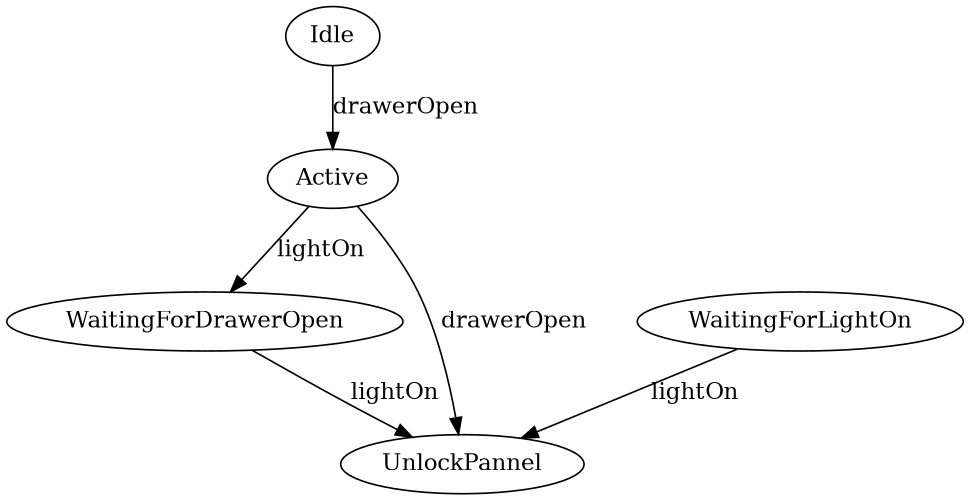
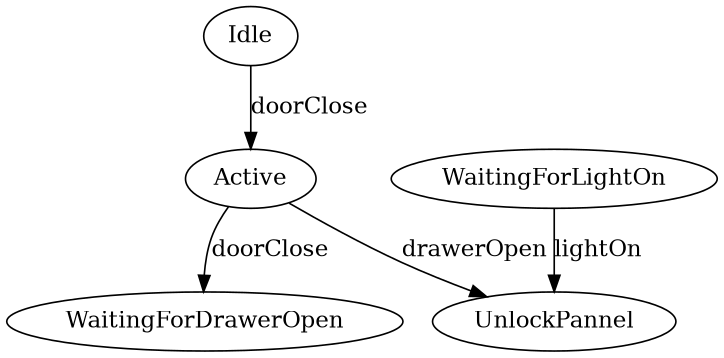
(406, 107) -> (310, 107)
(321, 250) -> (270, 250)
(325, 391) -> none
